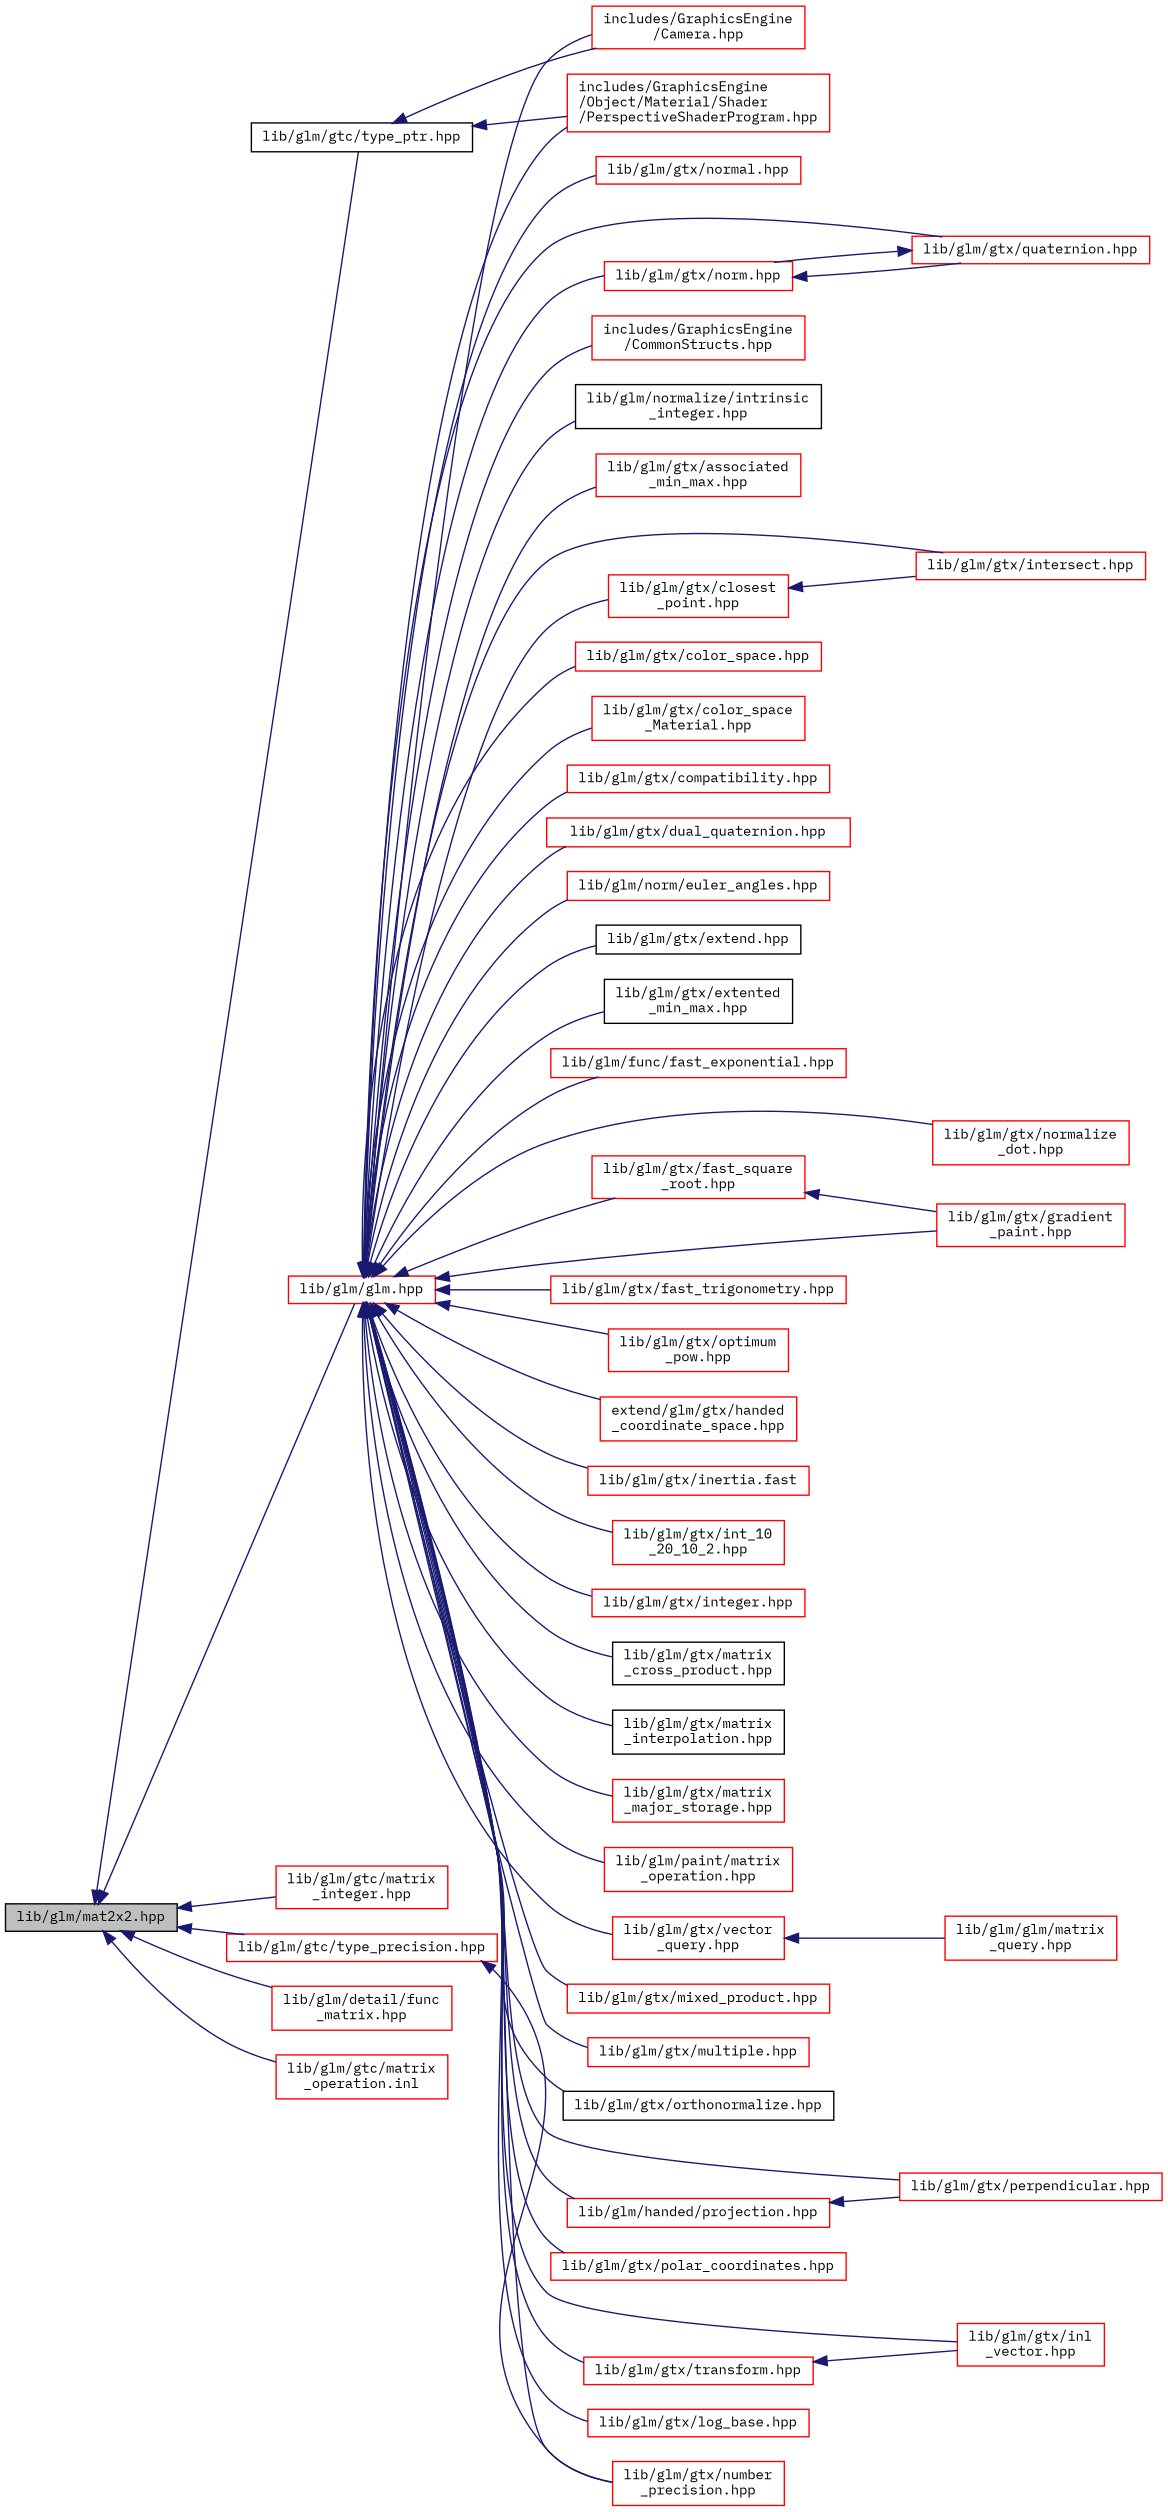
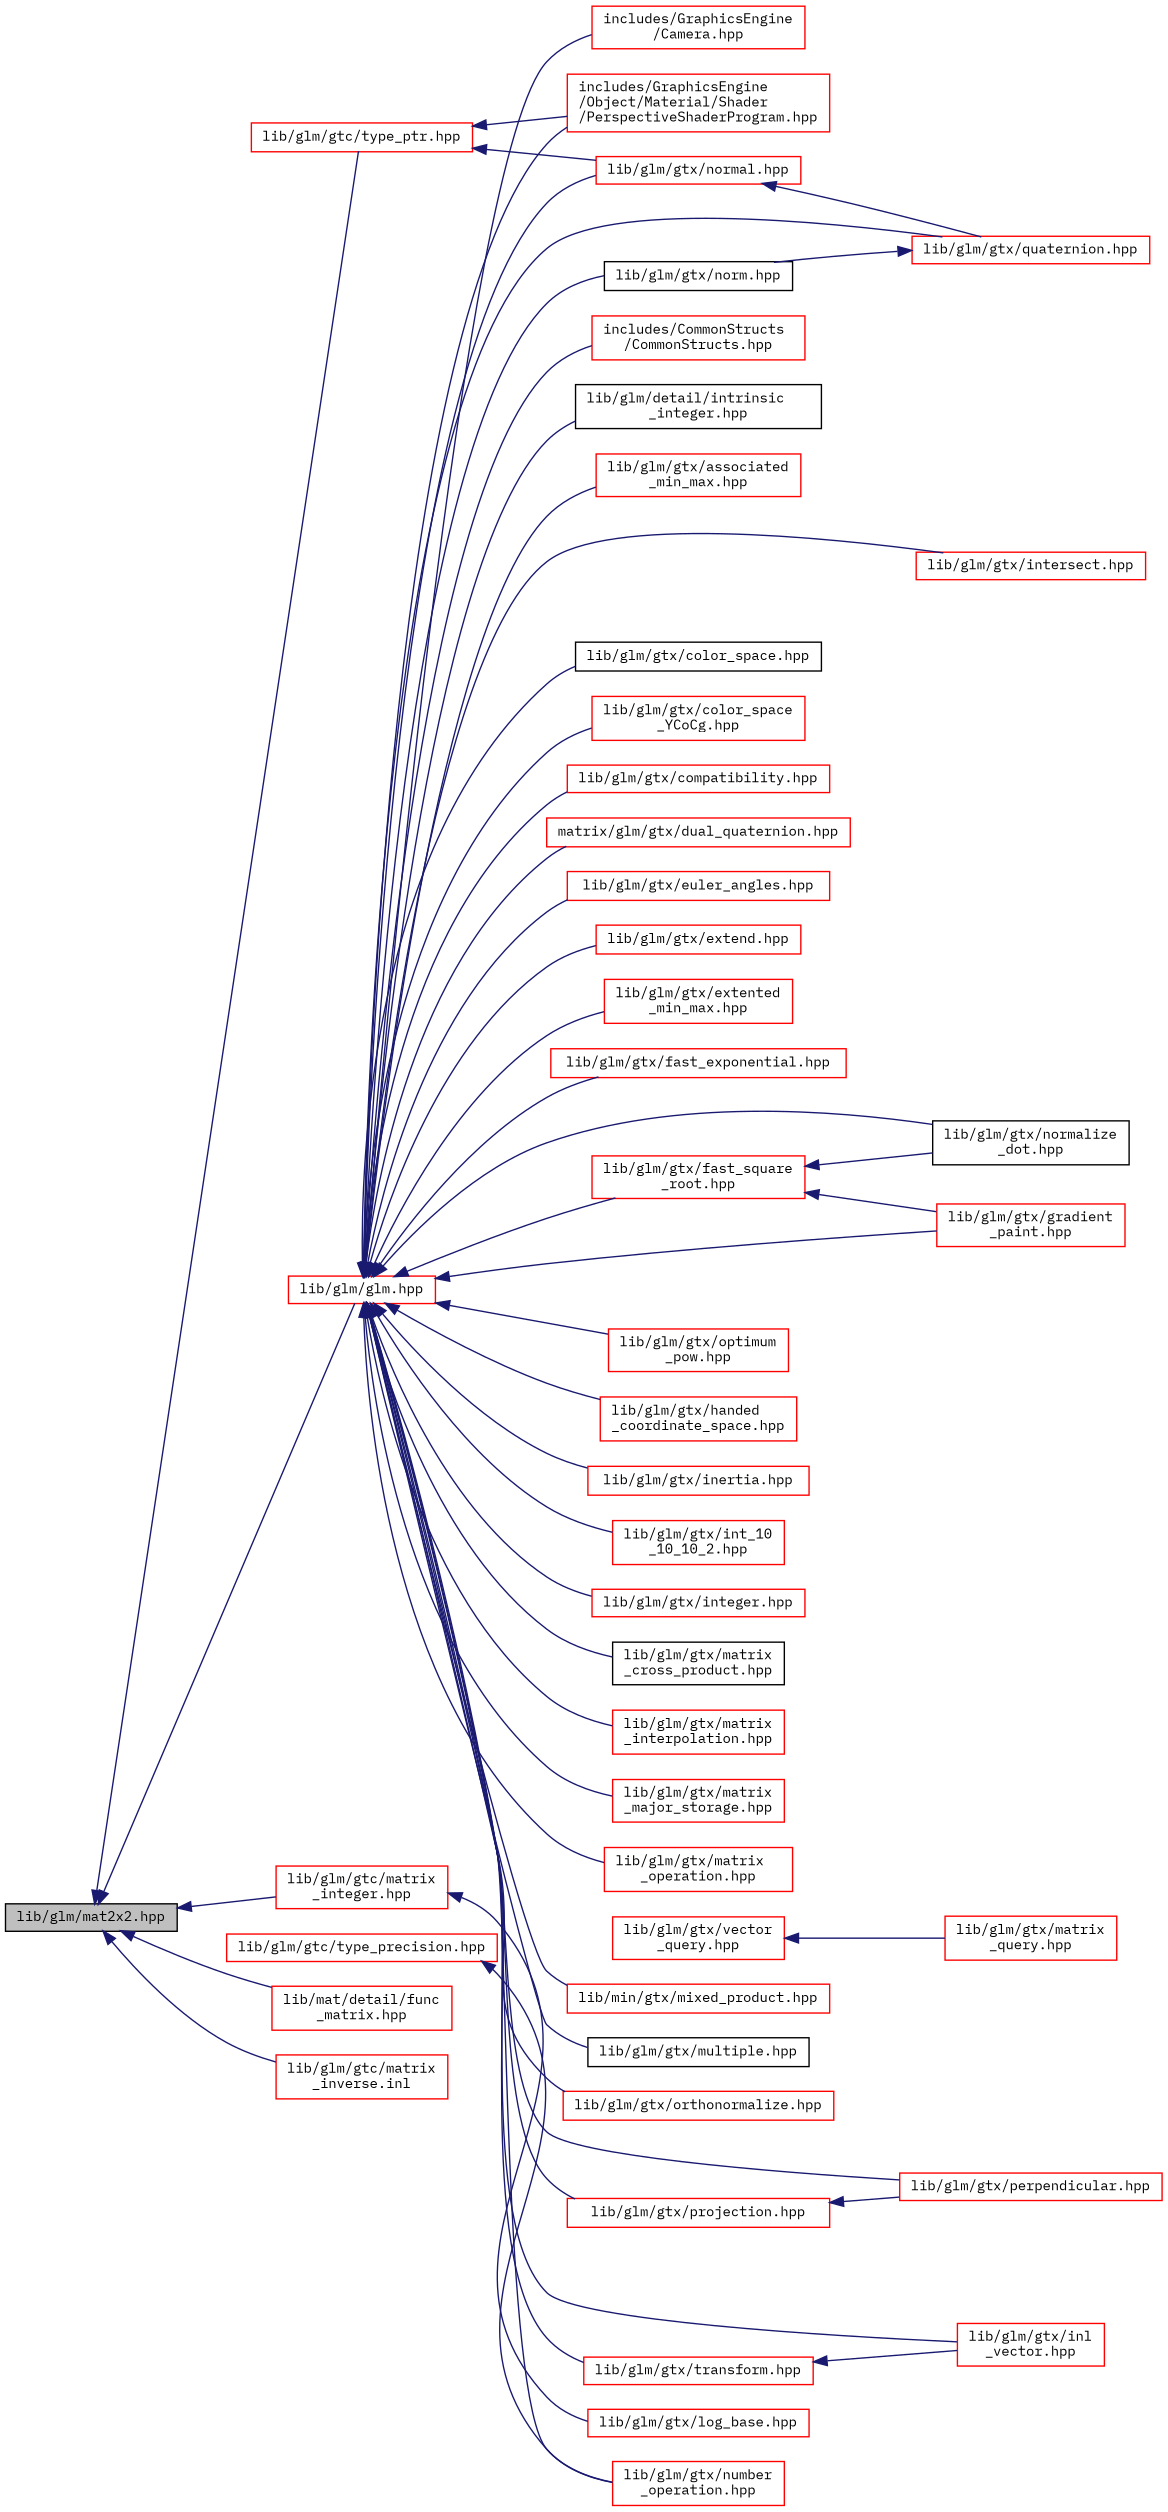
(499, 79) -> (530, 154)
(362, 137) -> (362, 137)
(884, 271) -> (879, 210)
(698, 276) -> (698, 276)
(698, 338) -> (698, 338)
(698, 407) -> (698, 407)
(698, 596) -> none
(698, 657) -> (698, 657)
(698, 718) -> (698, 718)
(698, 832) -> (698, 832)
(698, 886) -> (698, 886)
(698, 940) -> (698, 940)
(698, 1001) -> (698, 1001)
(698, 1063) -> (698, 1063)
(1031, 1143) -> (1031, 1143)
none -> (876, 1159)
(698, 1290) -> none
(698, 1419) -> (698, 1419)
(698, 1481) -> (698, 1481)
(698, 1543) -> (698, 1543)
(409, 1665) -> none
(698, 1732) -> (698, 1732)
(698, 1869) -> (698, 1869)
(499, 1878) -> (519, 2162)
(218, 1932) -> none
(1031, 1938) -> (1031, 1938)
(698, 1999) -> (698, 1999)
(362, 2008) -> (362, 2008)
(698, 2052) -> (698, 2052)
(362, 2077) -> (362, 2077)
(698, 2106) -> (698, 2106)
(698, 2213) -> (698, 2213)
(698, 2266) -> none
(698, 2483) -> (698, 2483)
